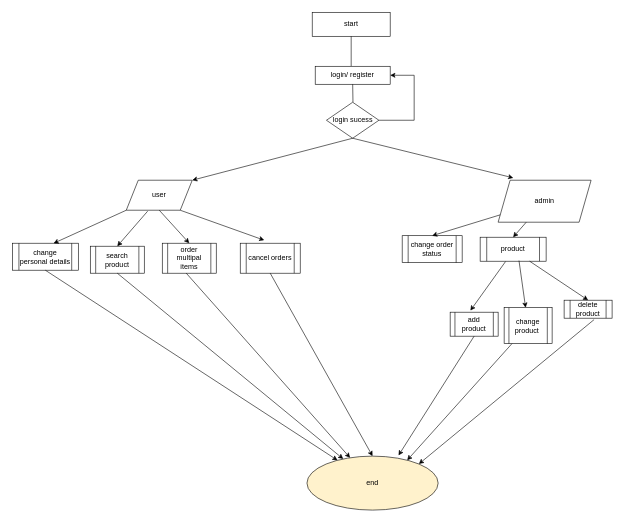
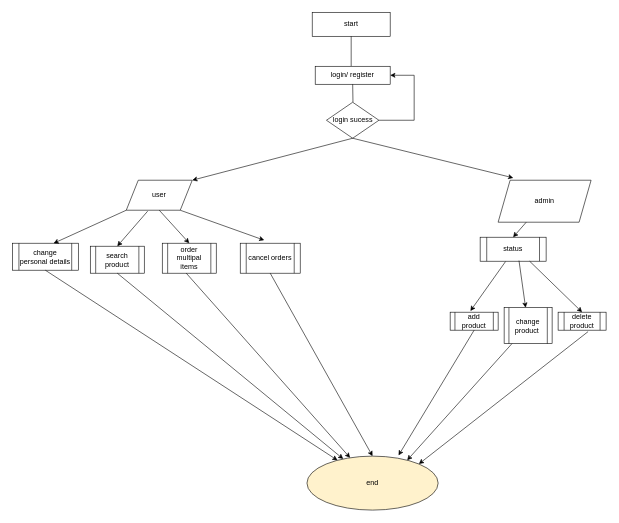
(469, 225) -> none
(432, 249) -> none
(513, 249) -> (513, 249)
(588, 309) -> (582, 321)
(474, 324) -> (474, 321)
